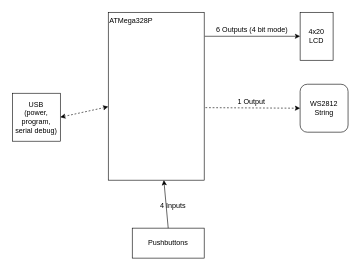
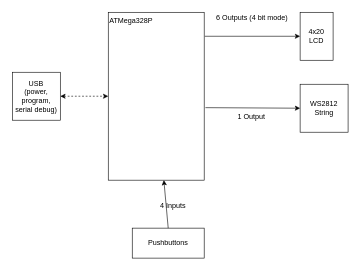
(252, 30) -> (252, 18)
(252, 102) -> (252, 117)
(251, 108) -> (251, 108)
(324, 108) -> (324, 108)
(36, 117) -> (36, 96)
